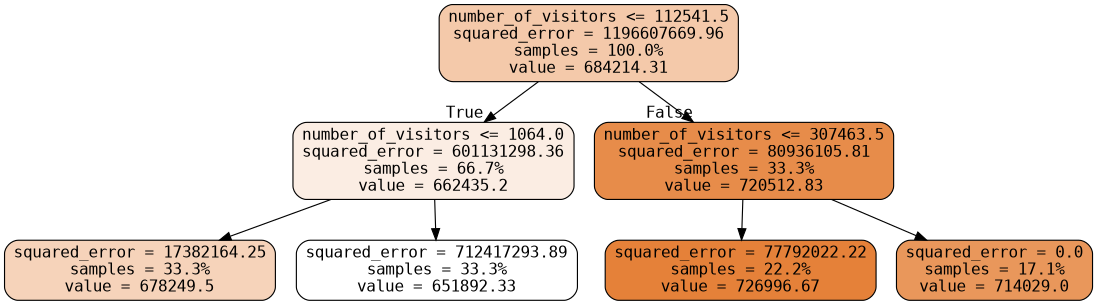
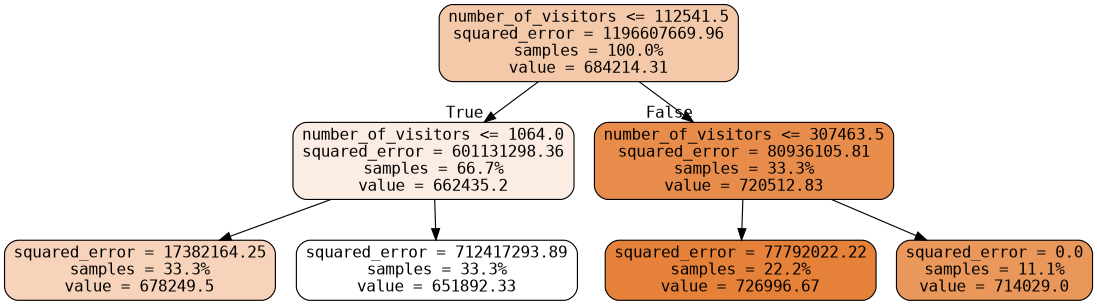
(994, 270) -> (994, 270)
